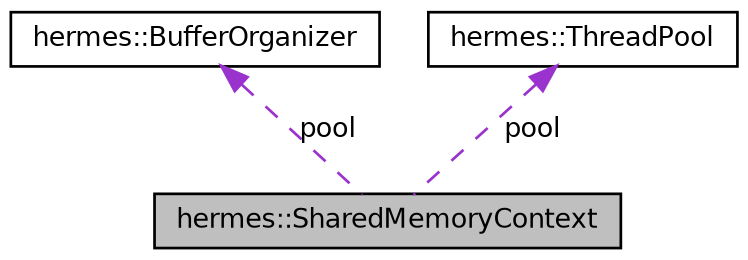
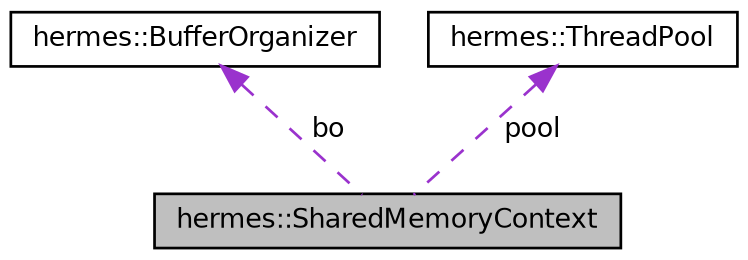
(325, 130) -> (325, 130)
